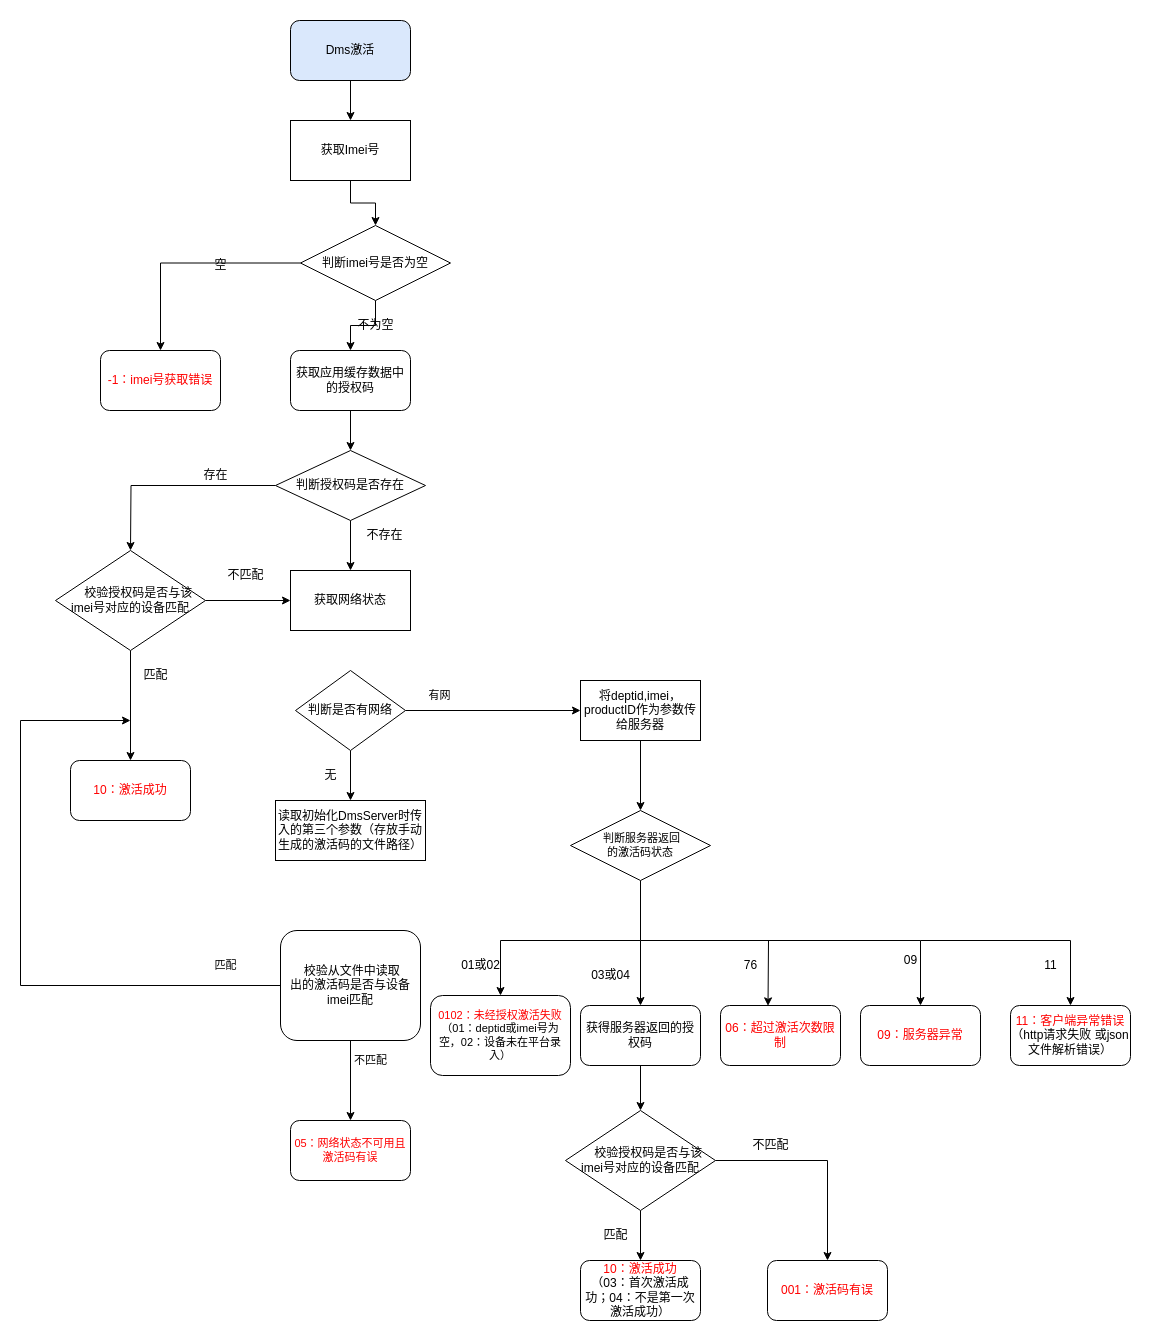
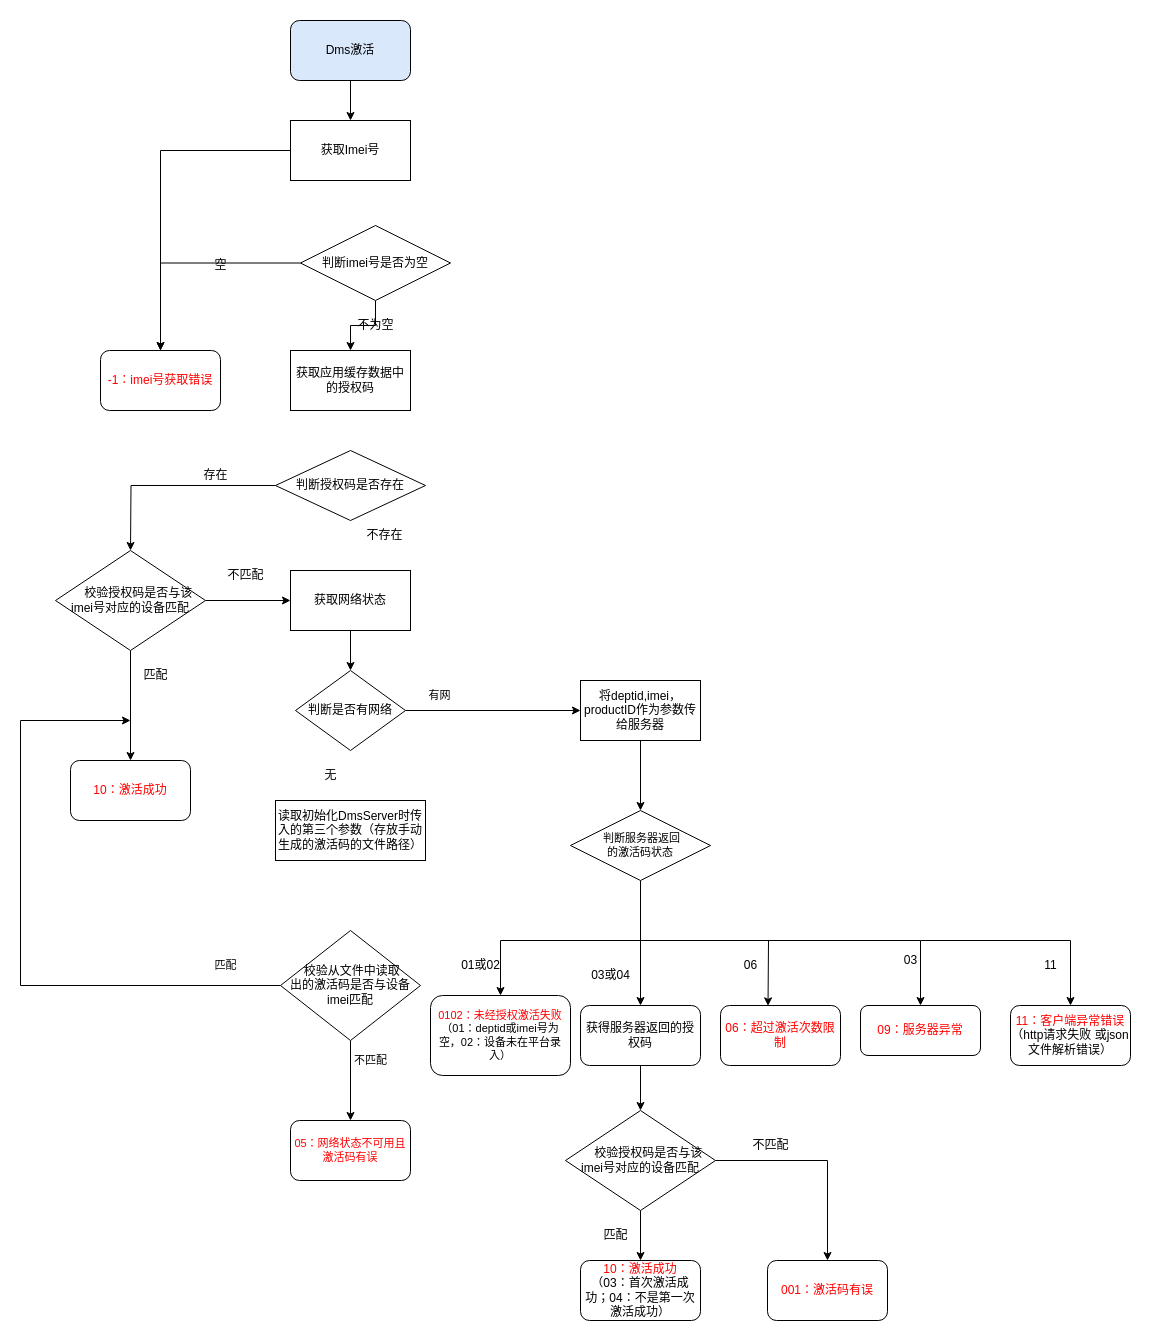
(360, 203) -> (171, 151)
(351, 381) -> (351, 381)
(351, 427) -> none
(351, 542) -> none
none -> (351, 647)
(351, 772) -> none
(911, 961) -> (911, 961)
(751, 966) -> (751, 966)
(351, 986) -> (351, 986)
(921, 1036) -> (921, 1031)
